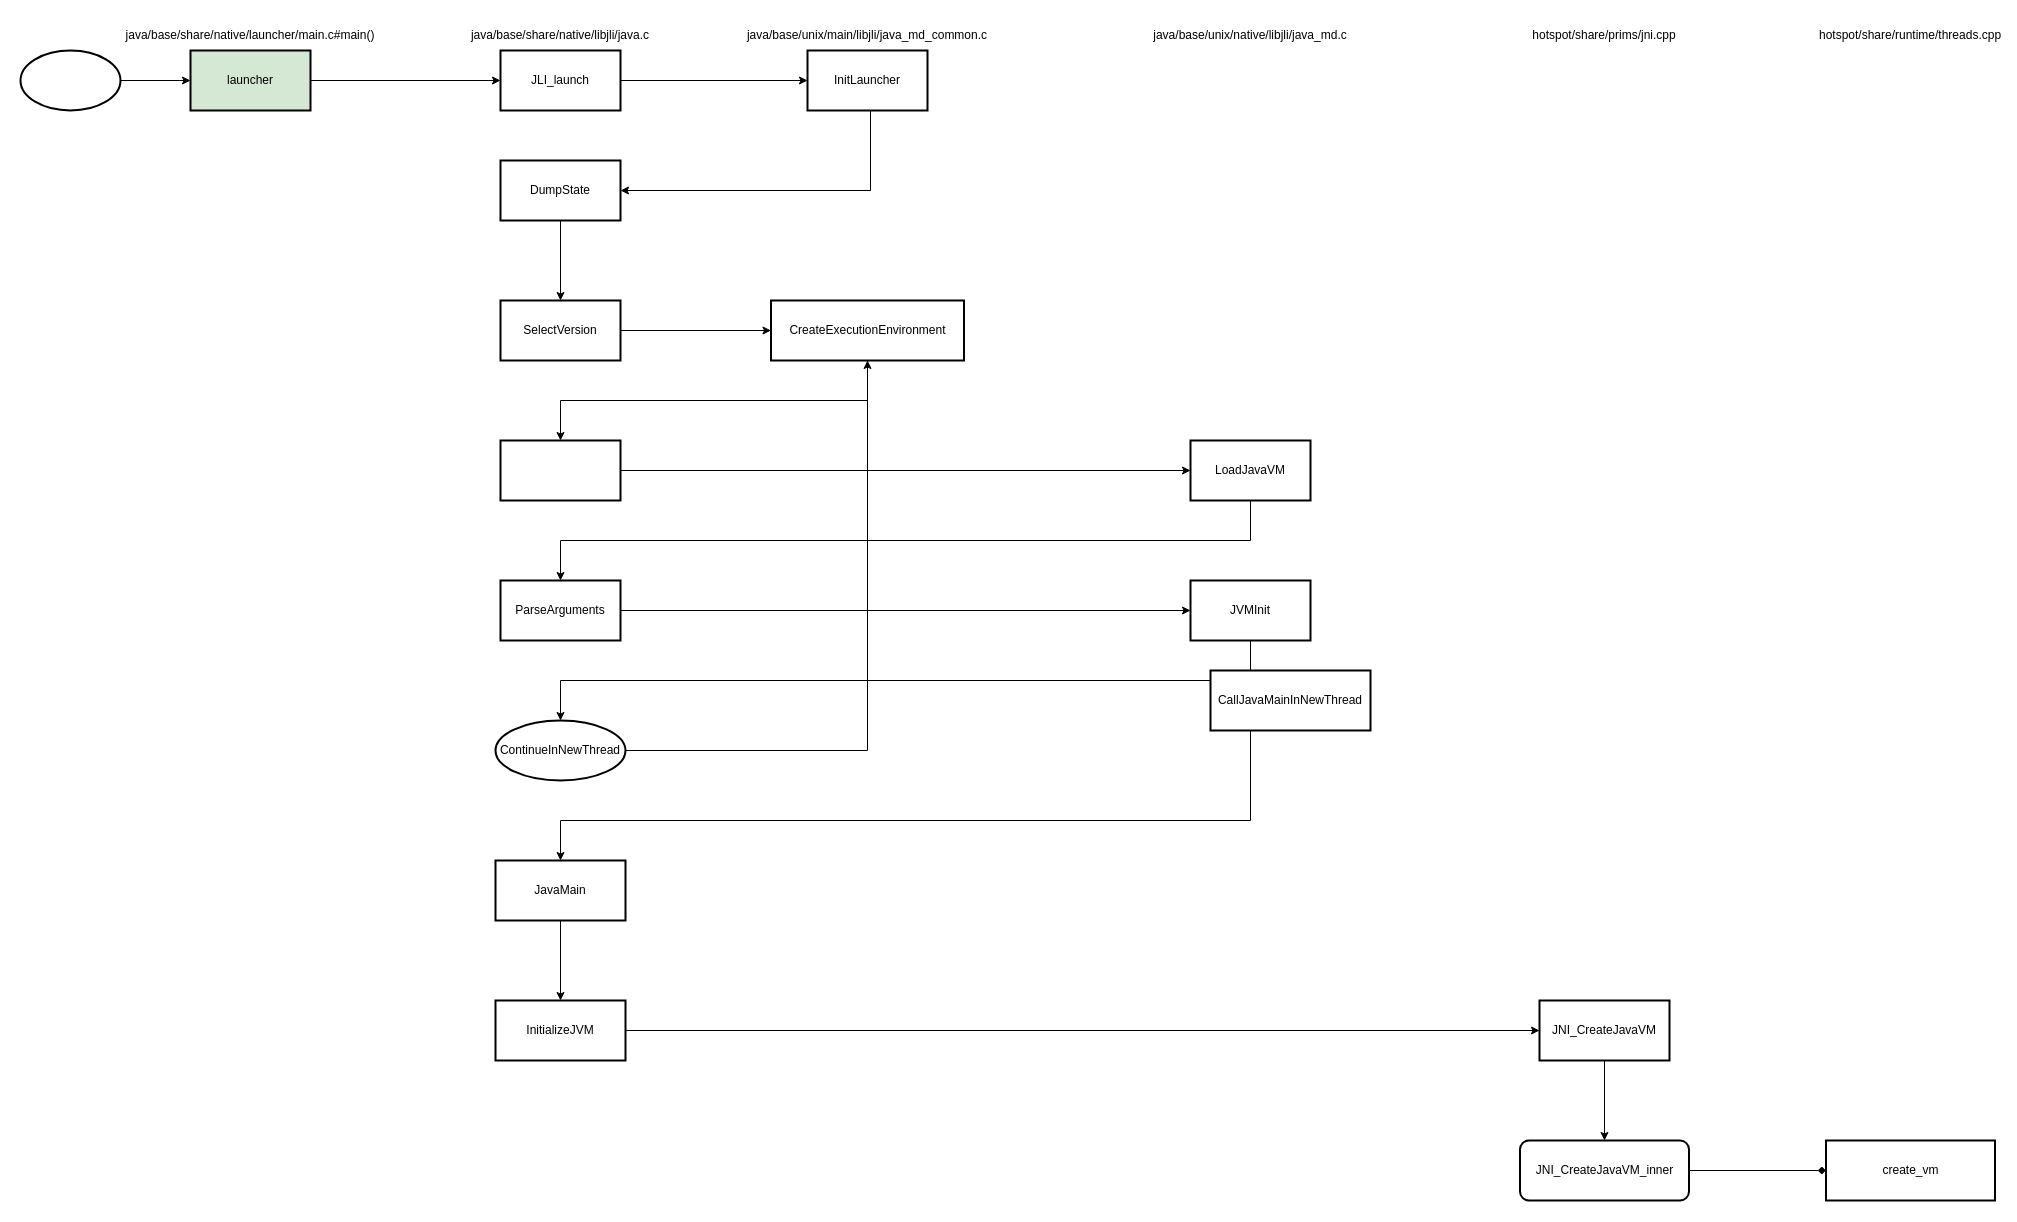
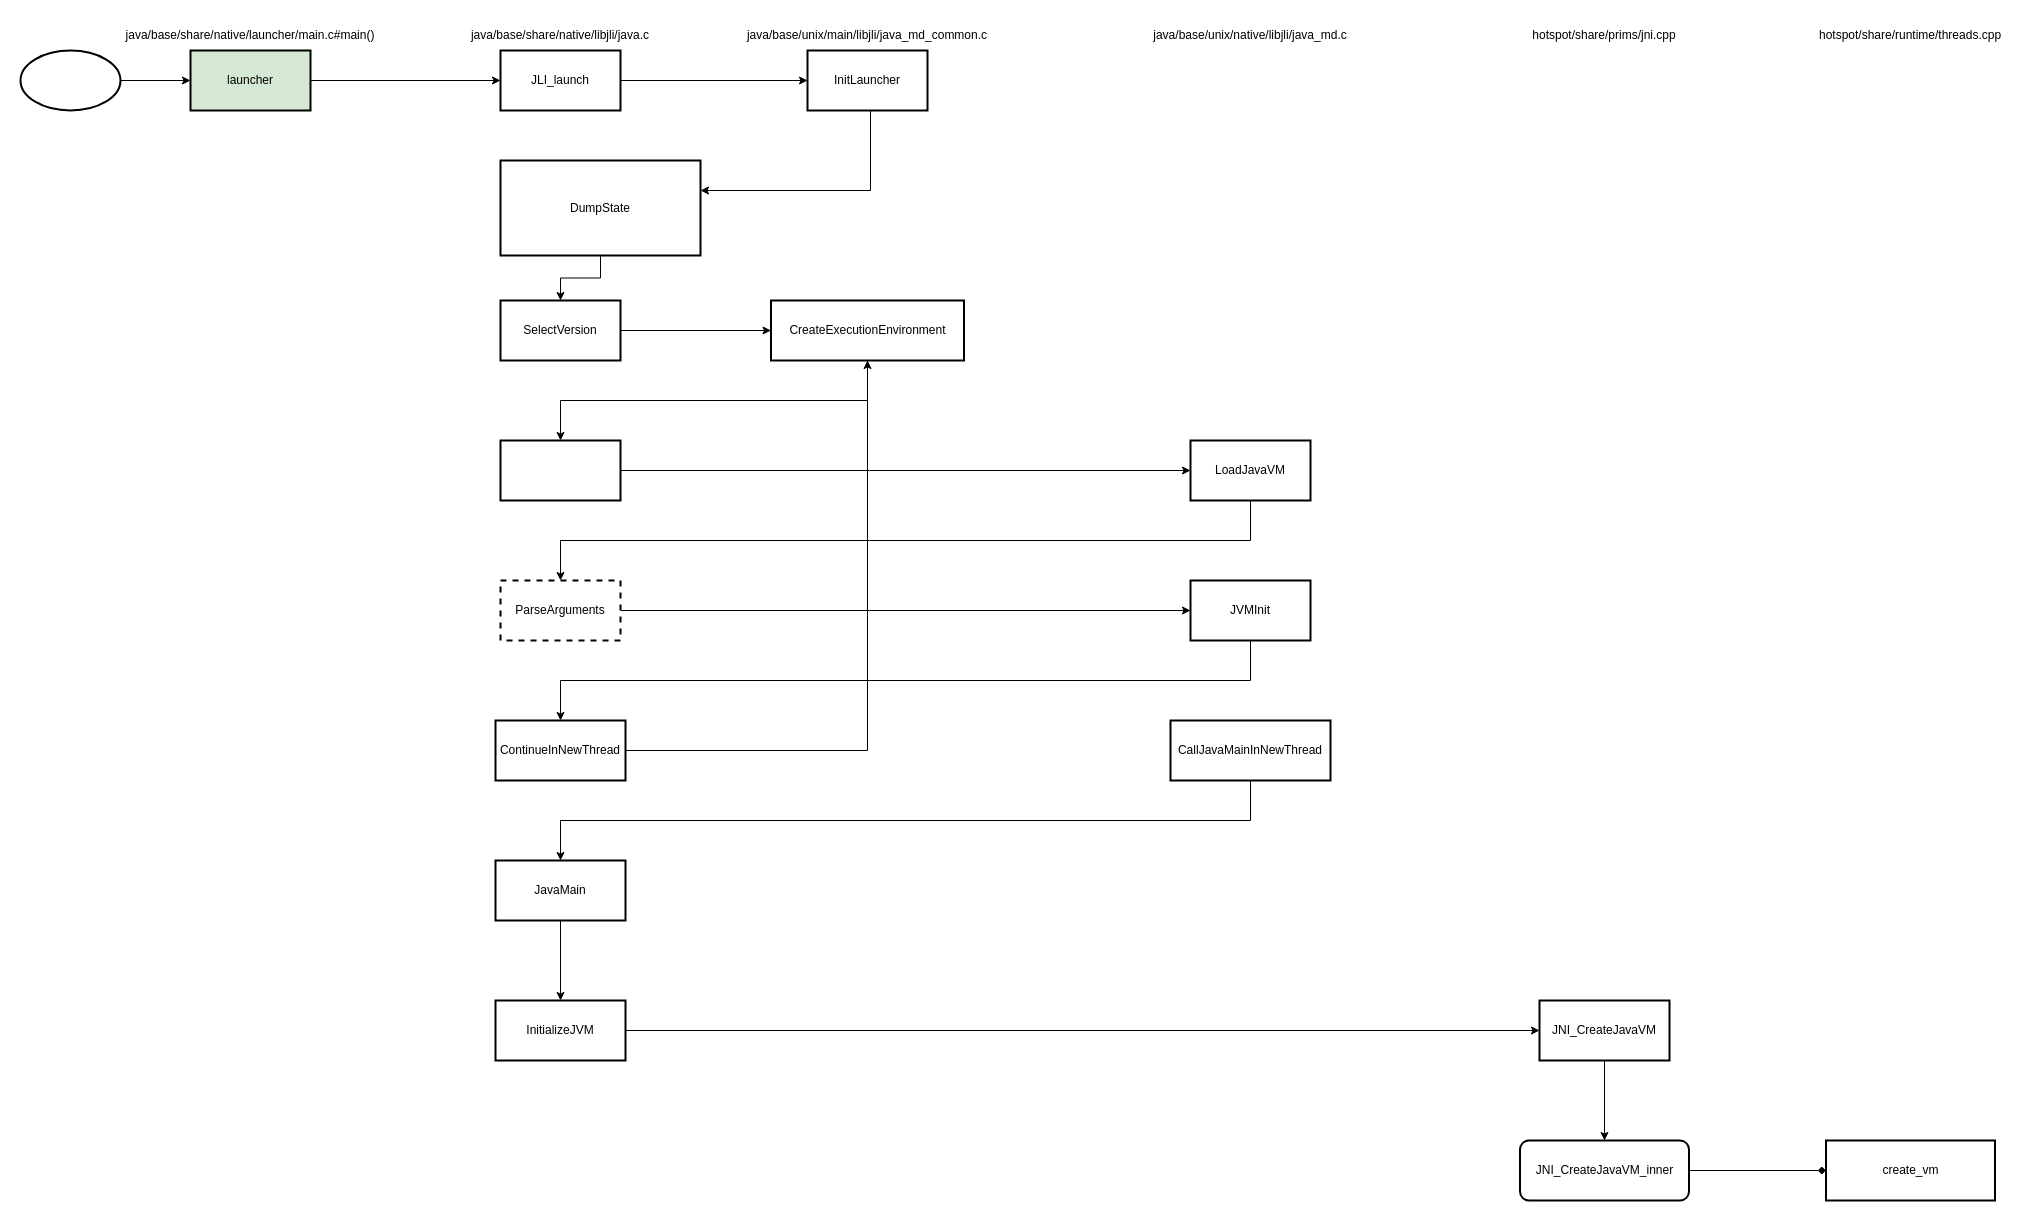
(561, 191) -> (601, 208)
(561, 611) -> (561, 611)
(1291, 701) -> (1251, 751)
(561, 751) -> (561, 751)
